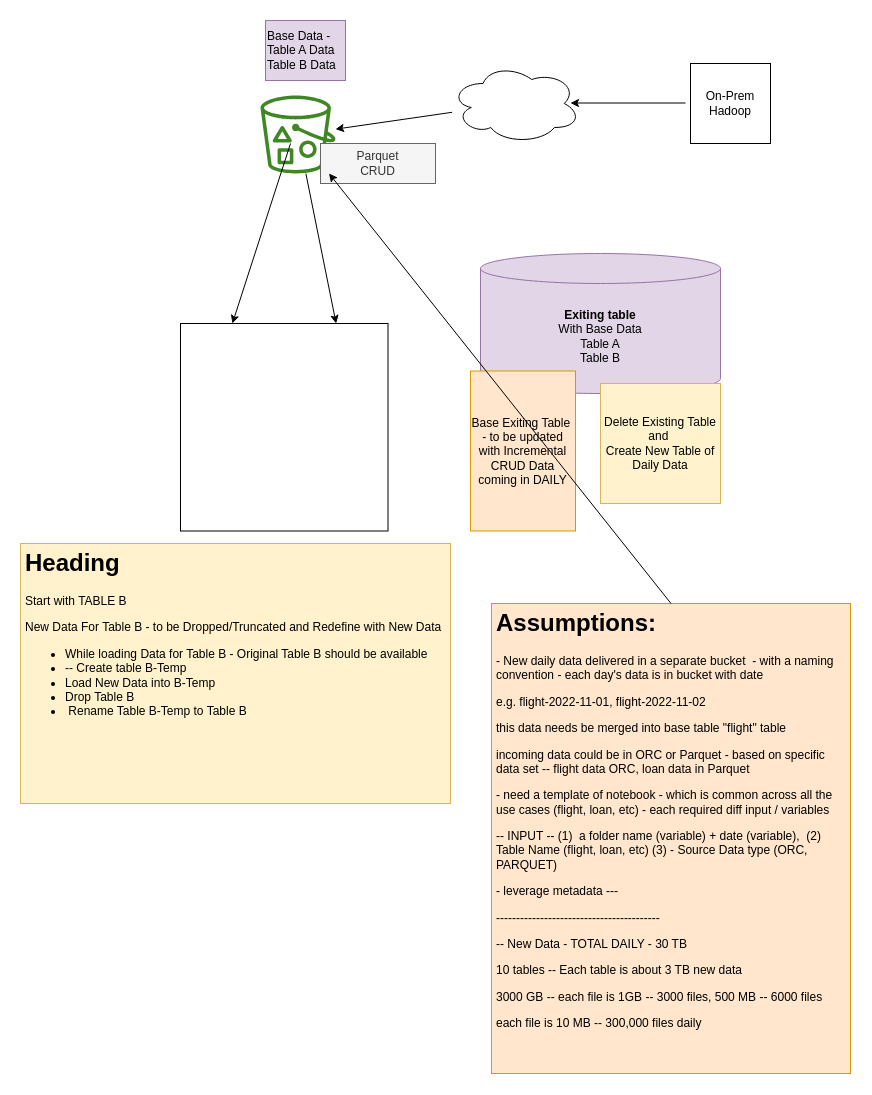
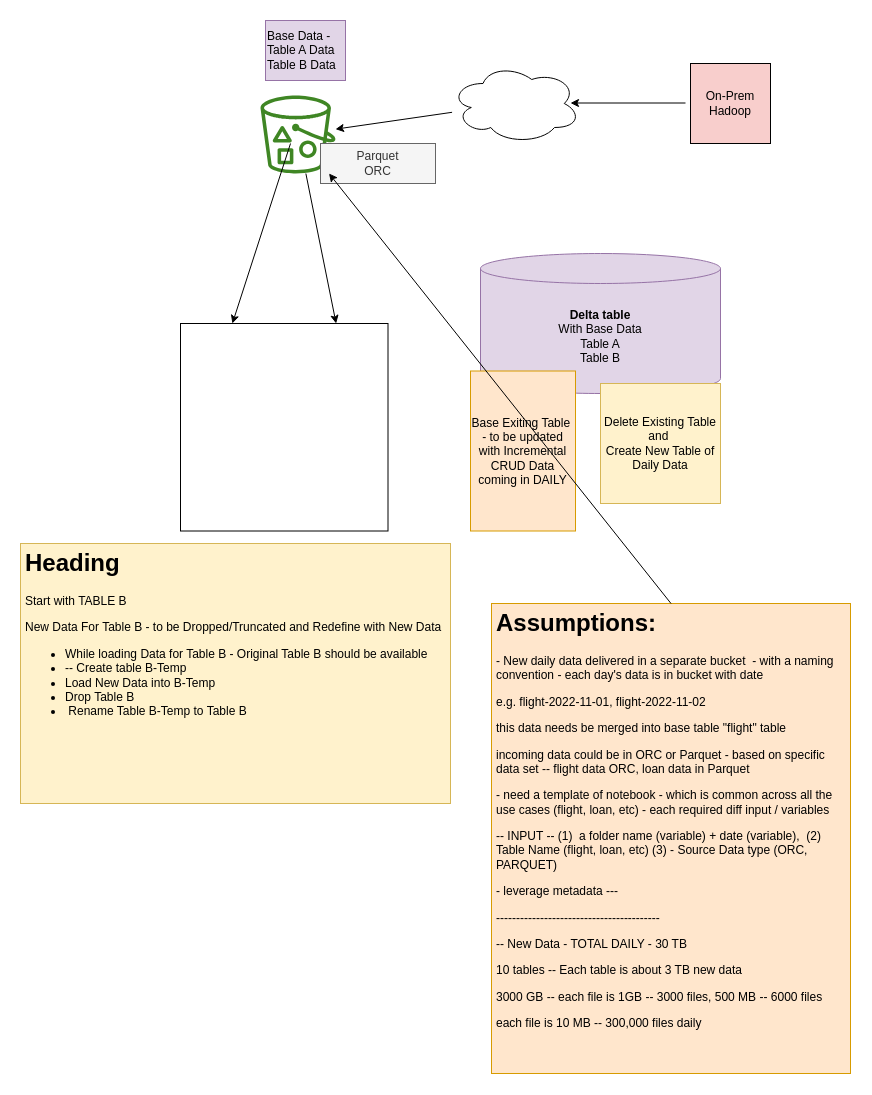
(731, 104) -> (731, 104)
(378, 164) -> (378, 164)
(601, 337) -> (601, 337)
